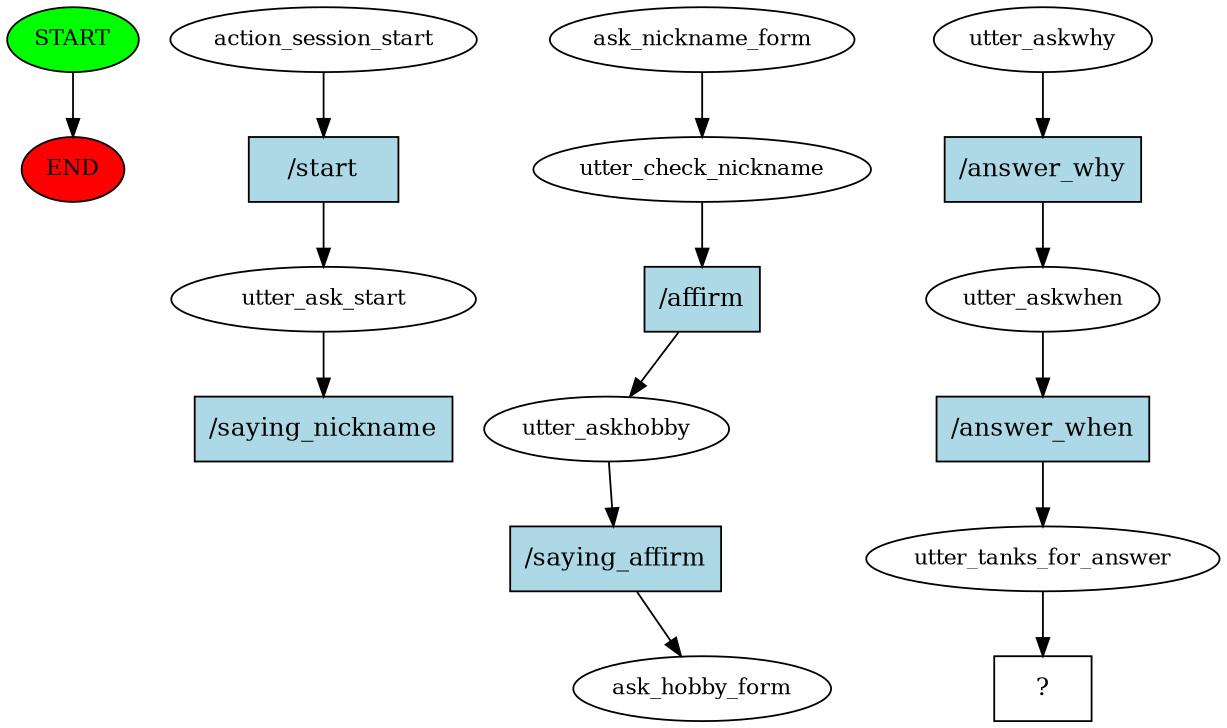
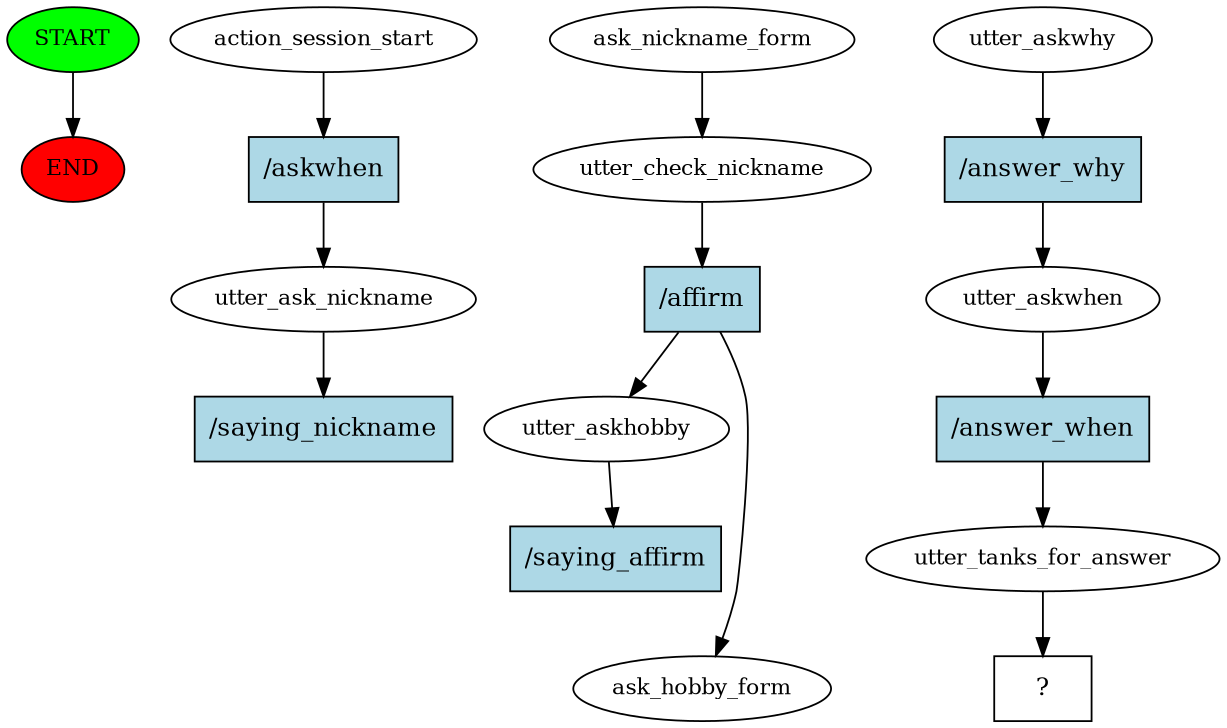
(324, 169) -> (324, 169)
(324, 299) -> (324, 299)
(654, 616) -> (746, 484)
